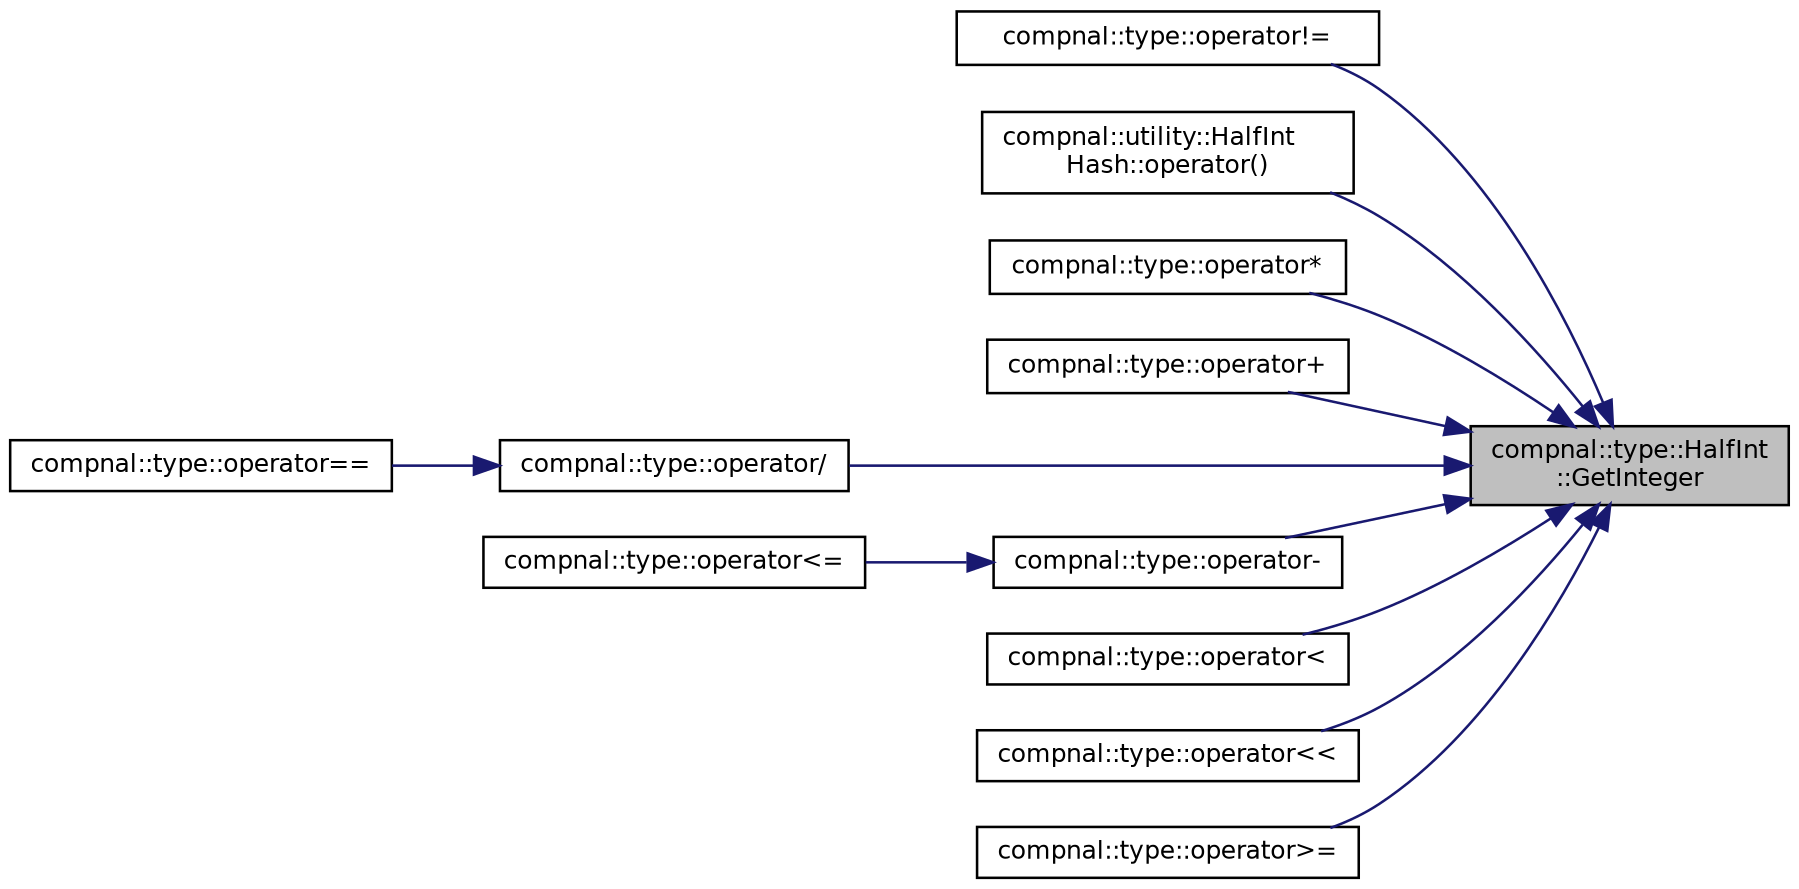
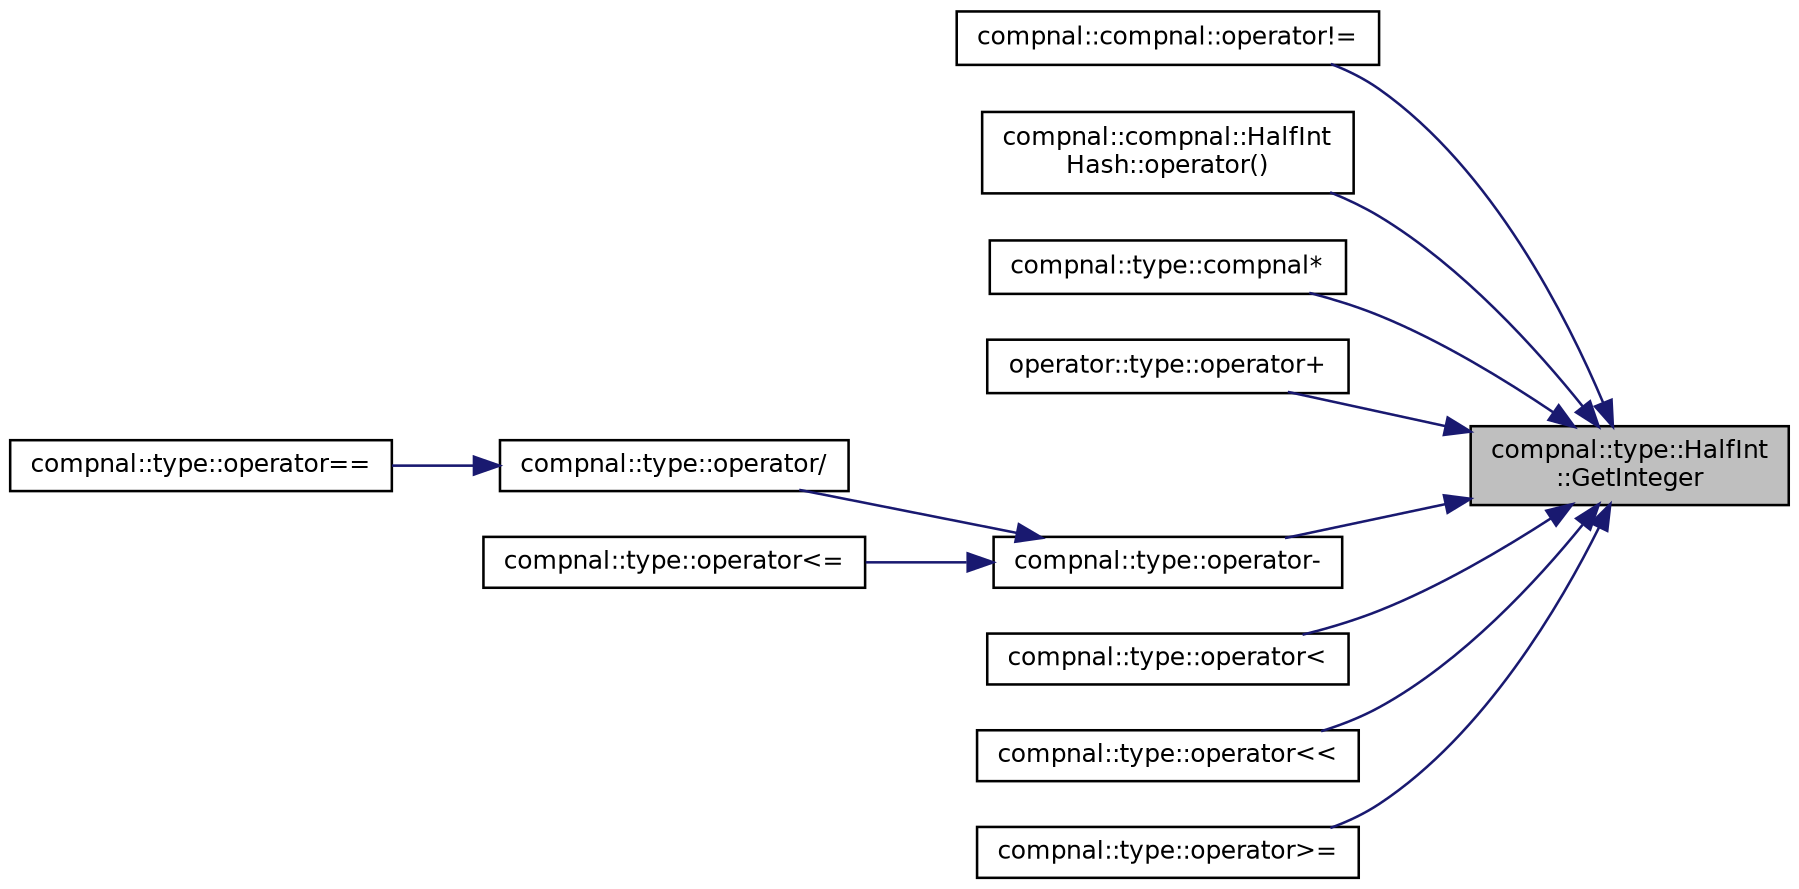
(1168, 38) -> (1168, 38)
(1168, 153) -> (1168, 153)
(1168, 267) -> (1168, 267)
(1168, 366) -> (1168, 366)
(1147, 466) -> (908, 511)
